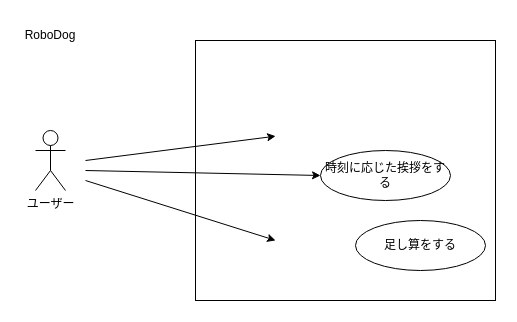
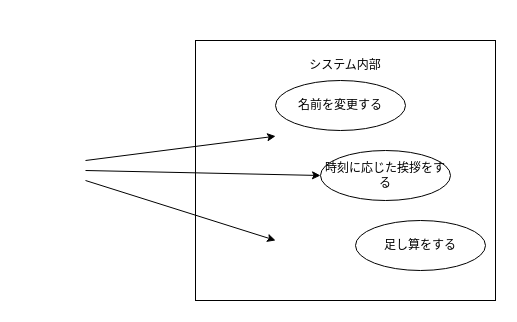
(51, 36) -> none
none -> (346, 66)
none -> (341, 106)
(51, 161) -> none
